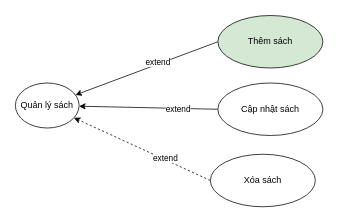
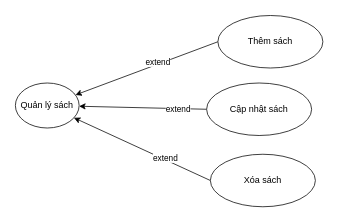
(270, 42) -> (270, 42)
(270, 109) -> (259, 109)
(116, 137) -> (116, 137)
